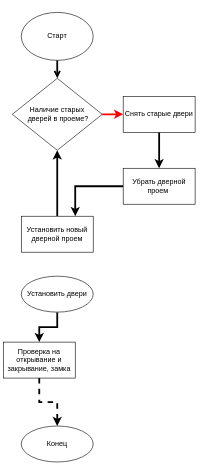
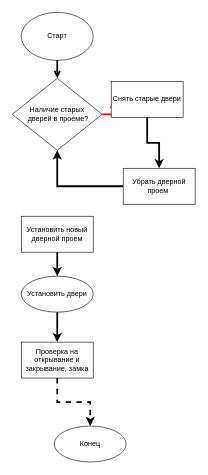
(159, 114) -> (147, 99)
(75, 197) -> (68, 186)
(57, 202) -> (57, 261)
(39, 360) -> (57, 360)
(57, 444) -> (90, 444)
